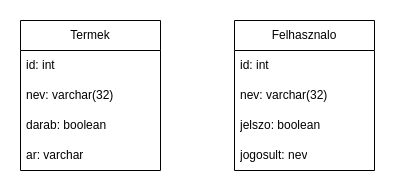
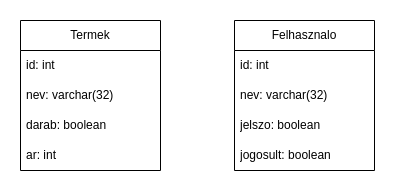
(60, 156) -> (45, 156)
(280, 156) -> (291, 156)
